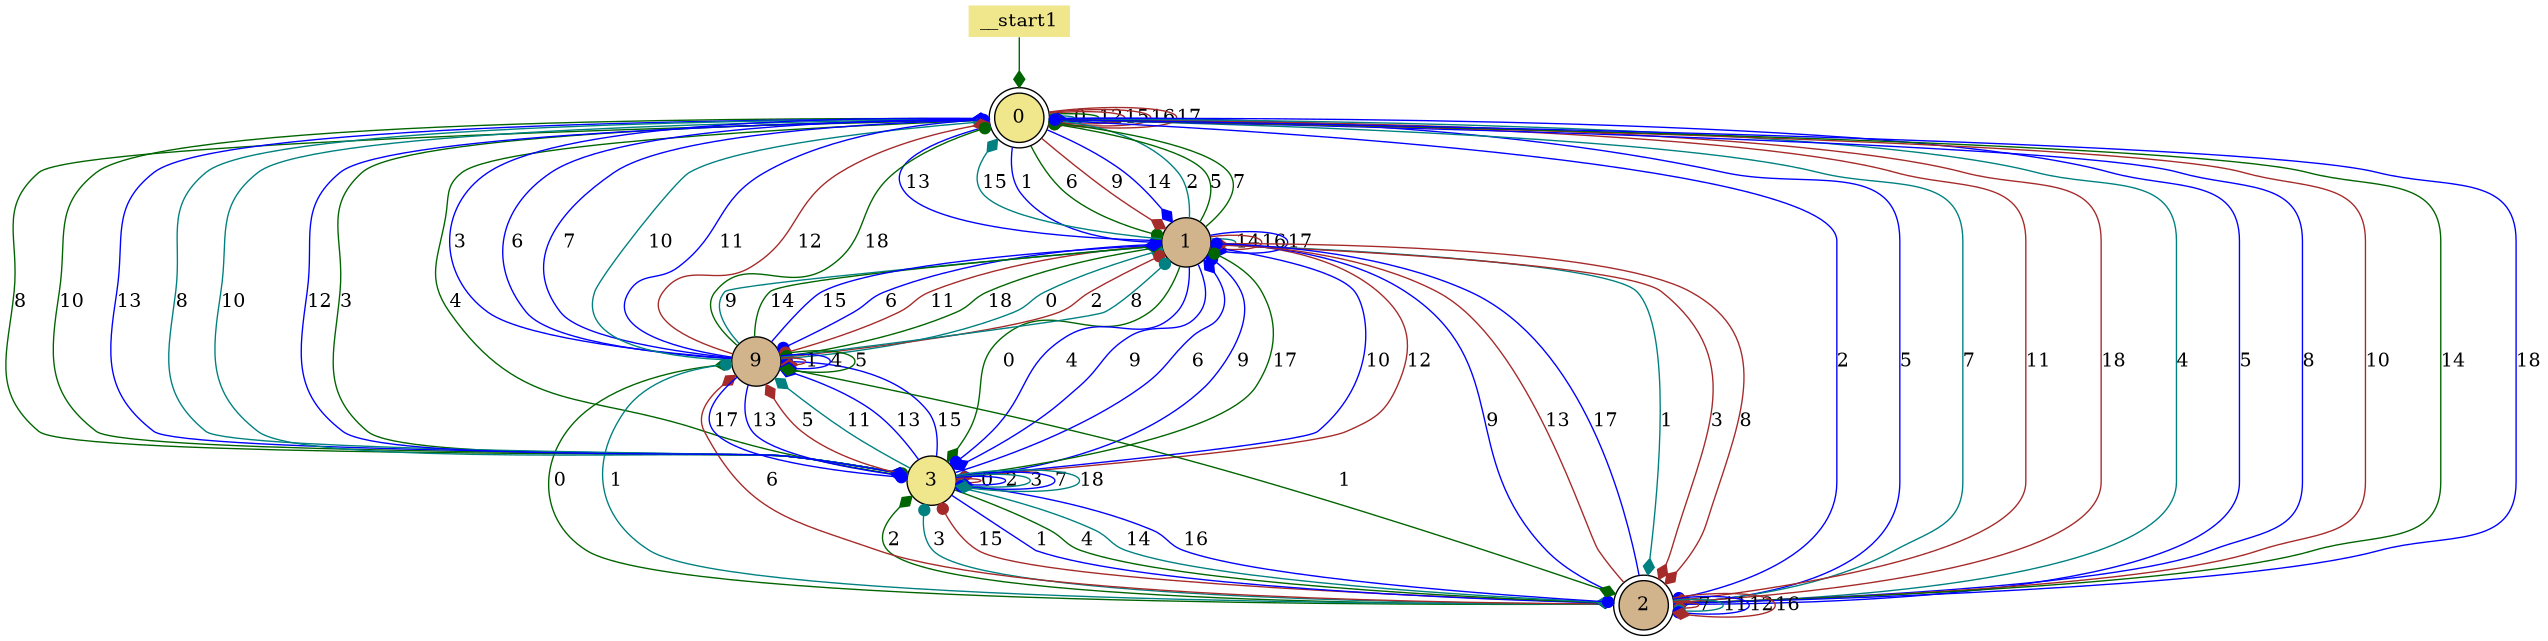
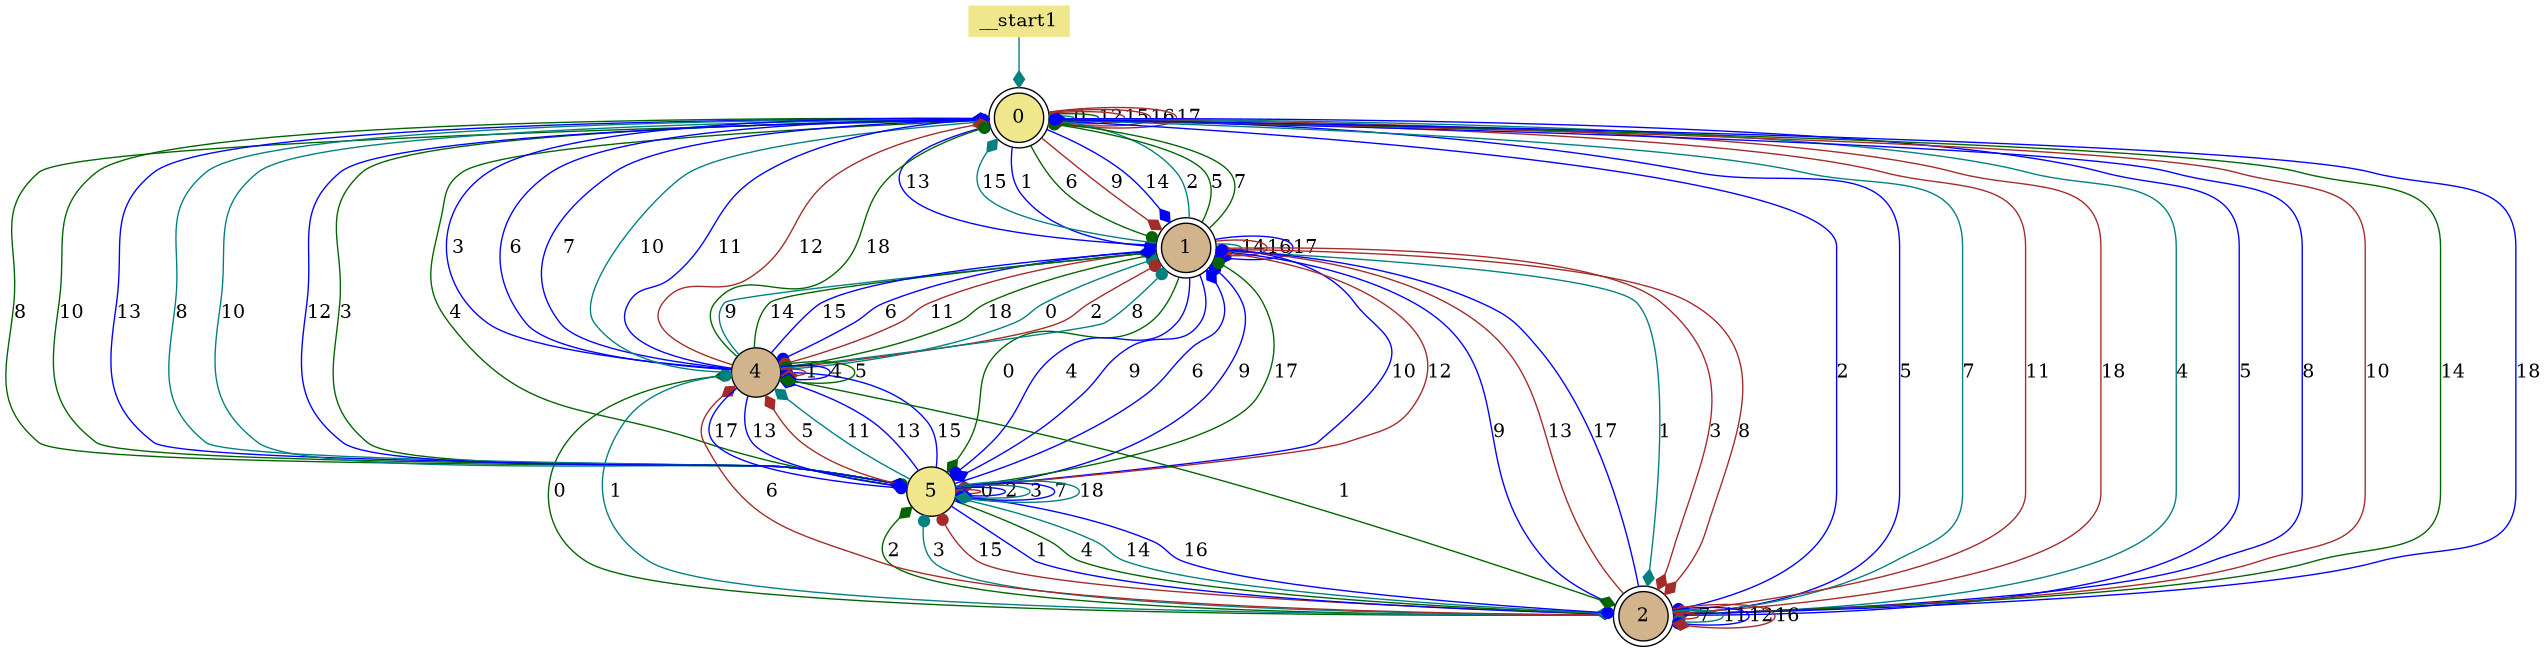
(1019, 54) -> (1019, 54)
(1186, 242) -> (1186, 248)
(756, 362) -> (756, 372)
(932, 481) -> (931, 492)
